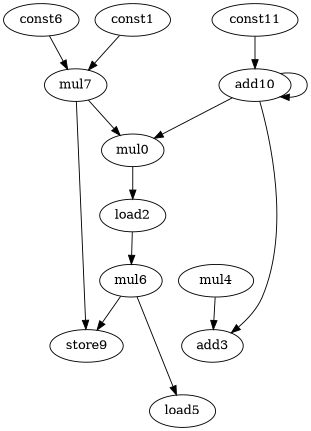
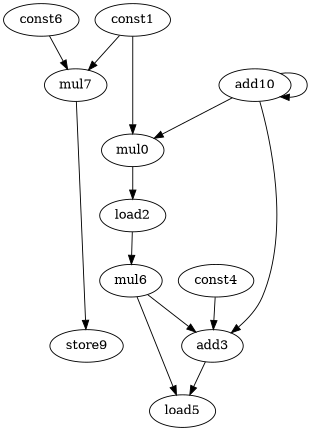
(255, 20) -> none
(101, 114) -> (133, 80)
(216, 281) -> (216, 281)
(112, 309) -> (168, 311)
none -> (200, 374)
